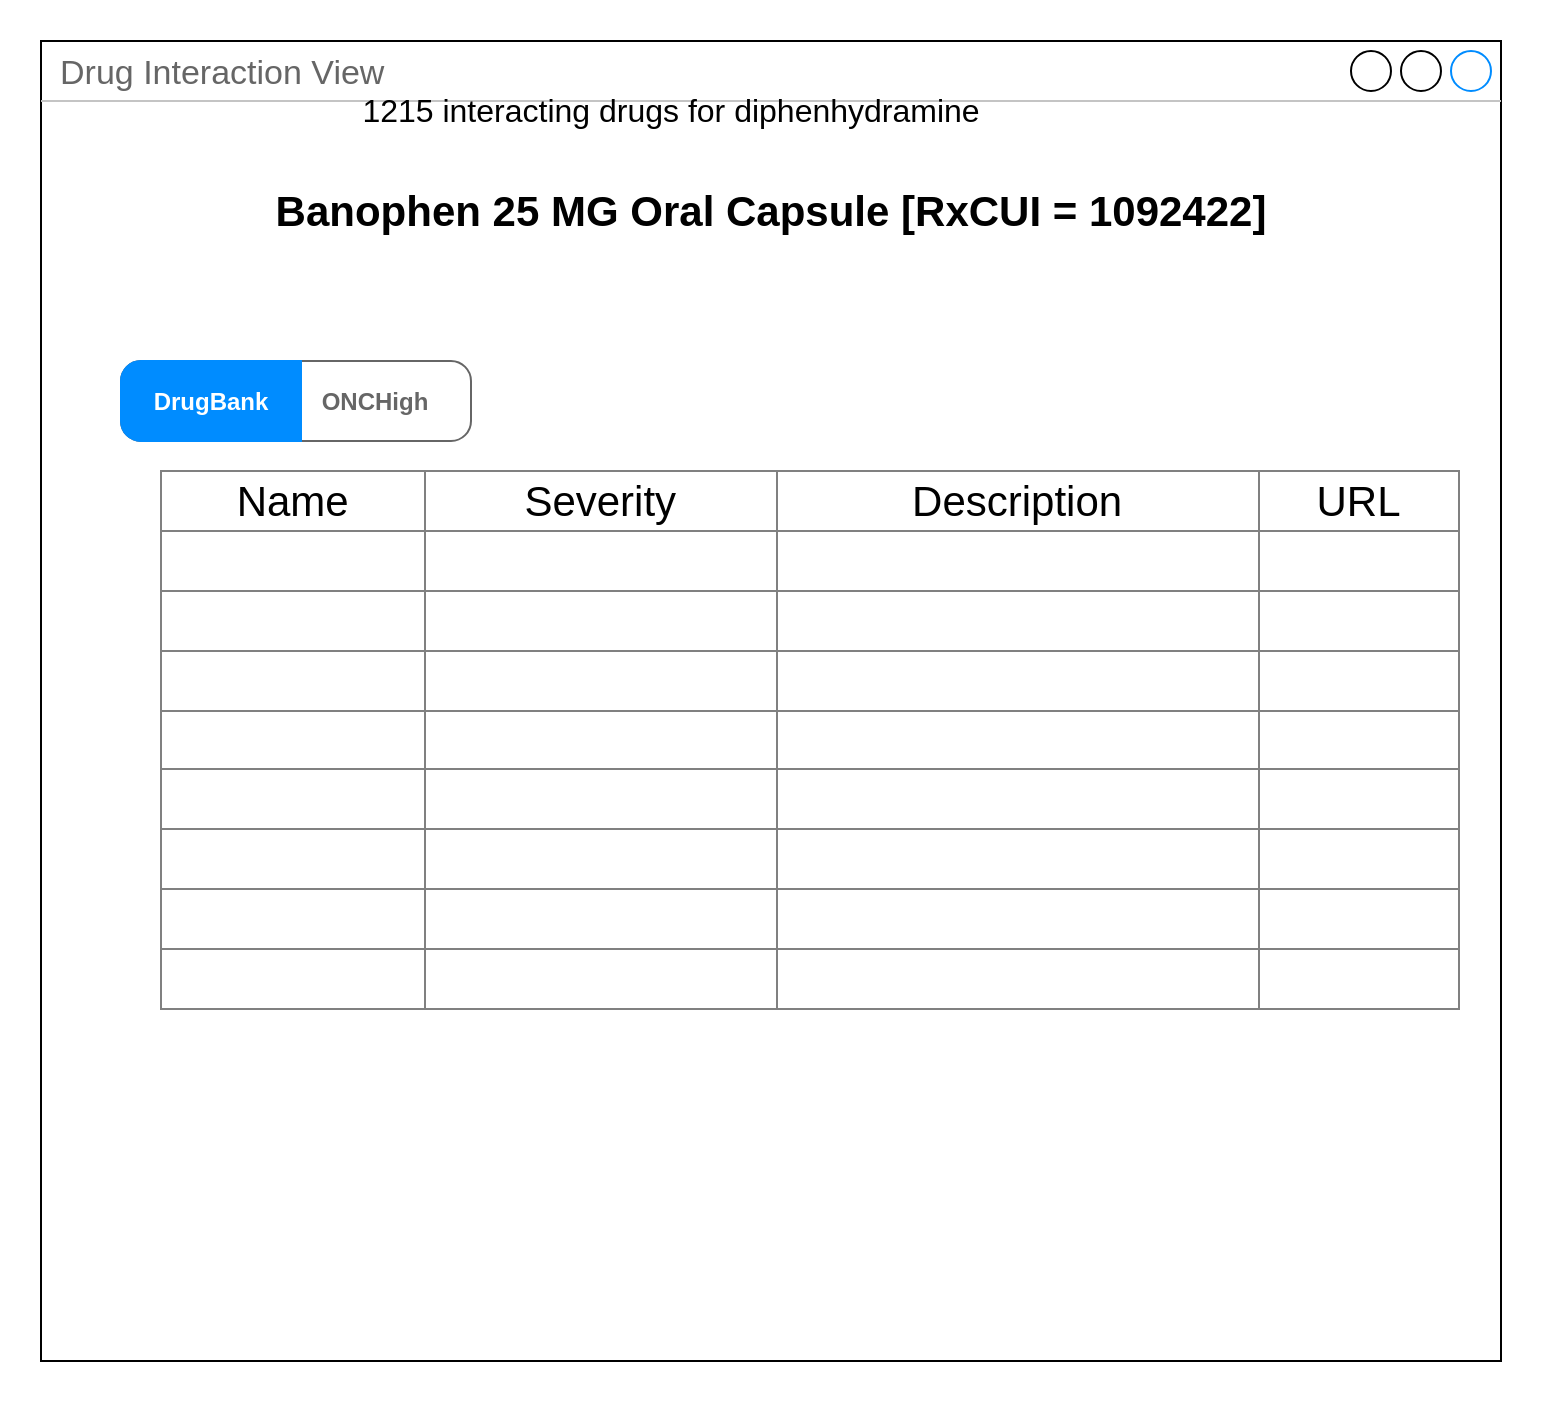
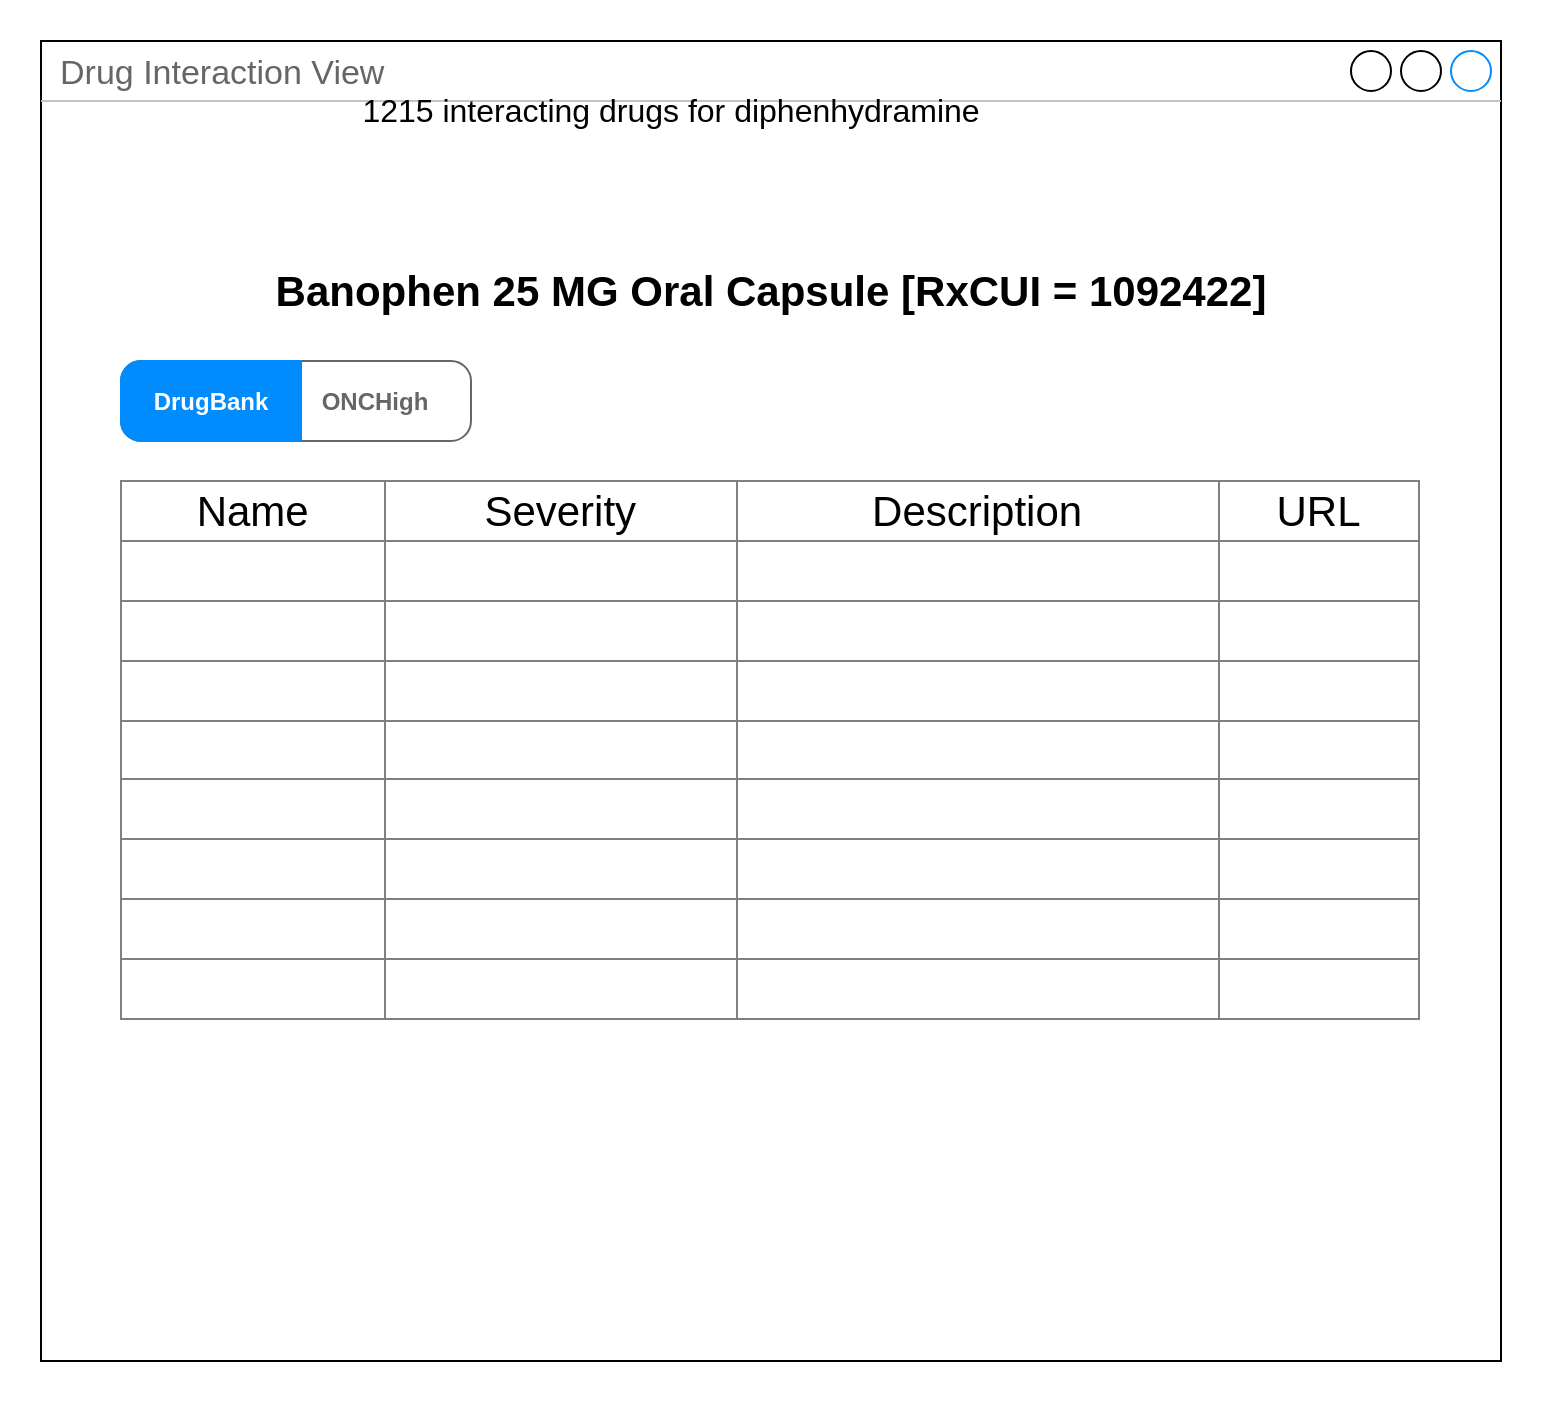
(771, 211) -> (771, 291)
(811, 741) -> (771, 751)
